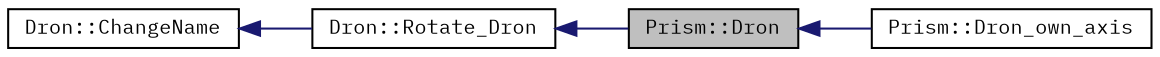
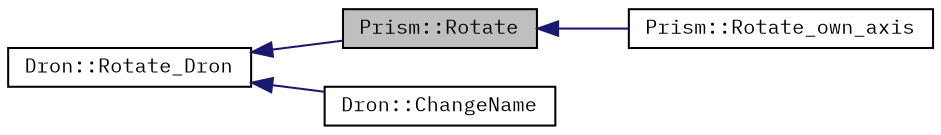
(286, 29) -> (298, 88)
(714, 29) -> (440, 29)
(1012, 29) -> (781, 29)
